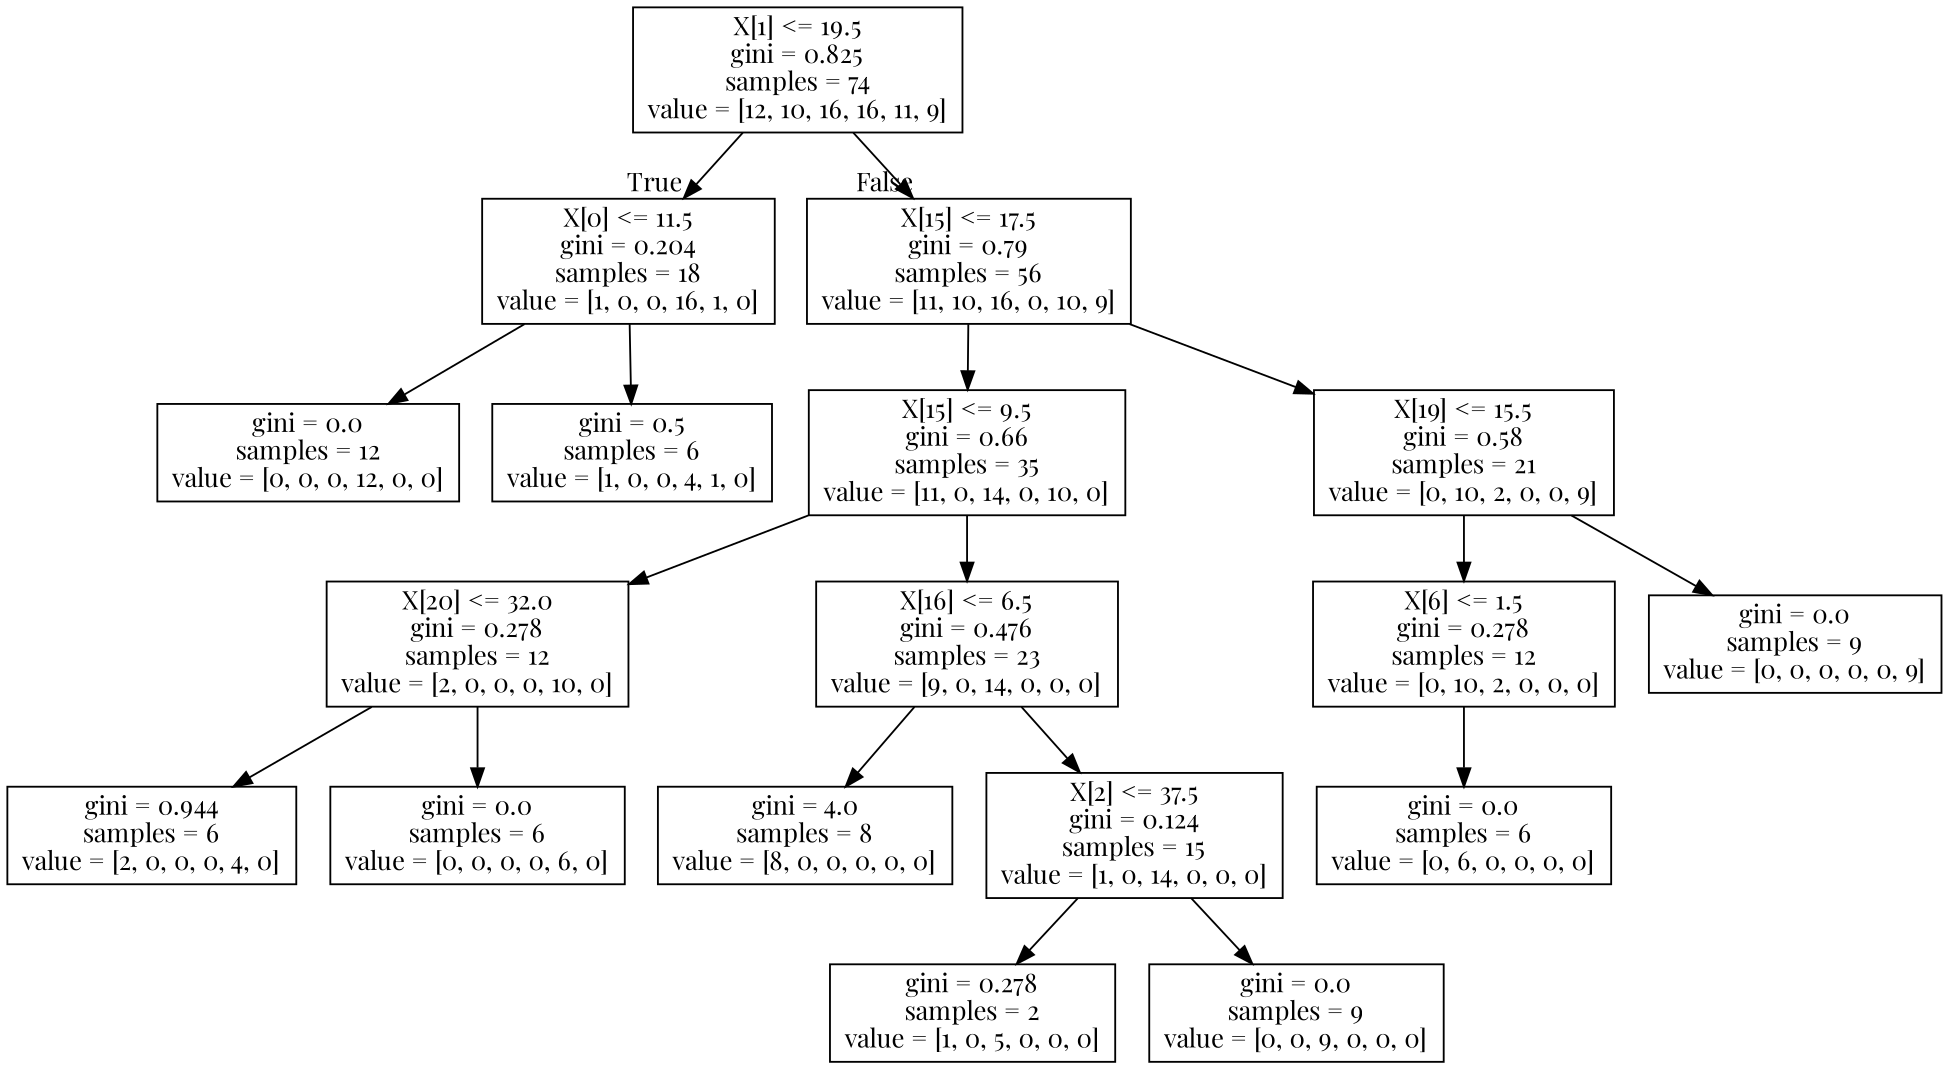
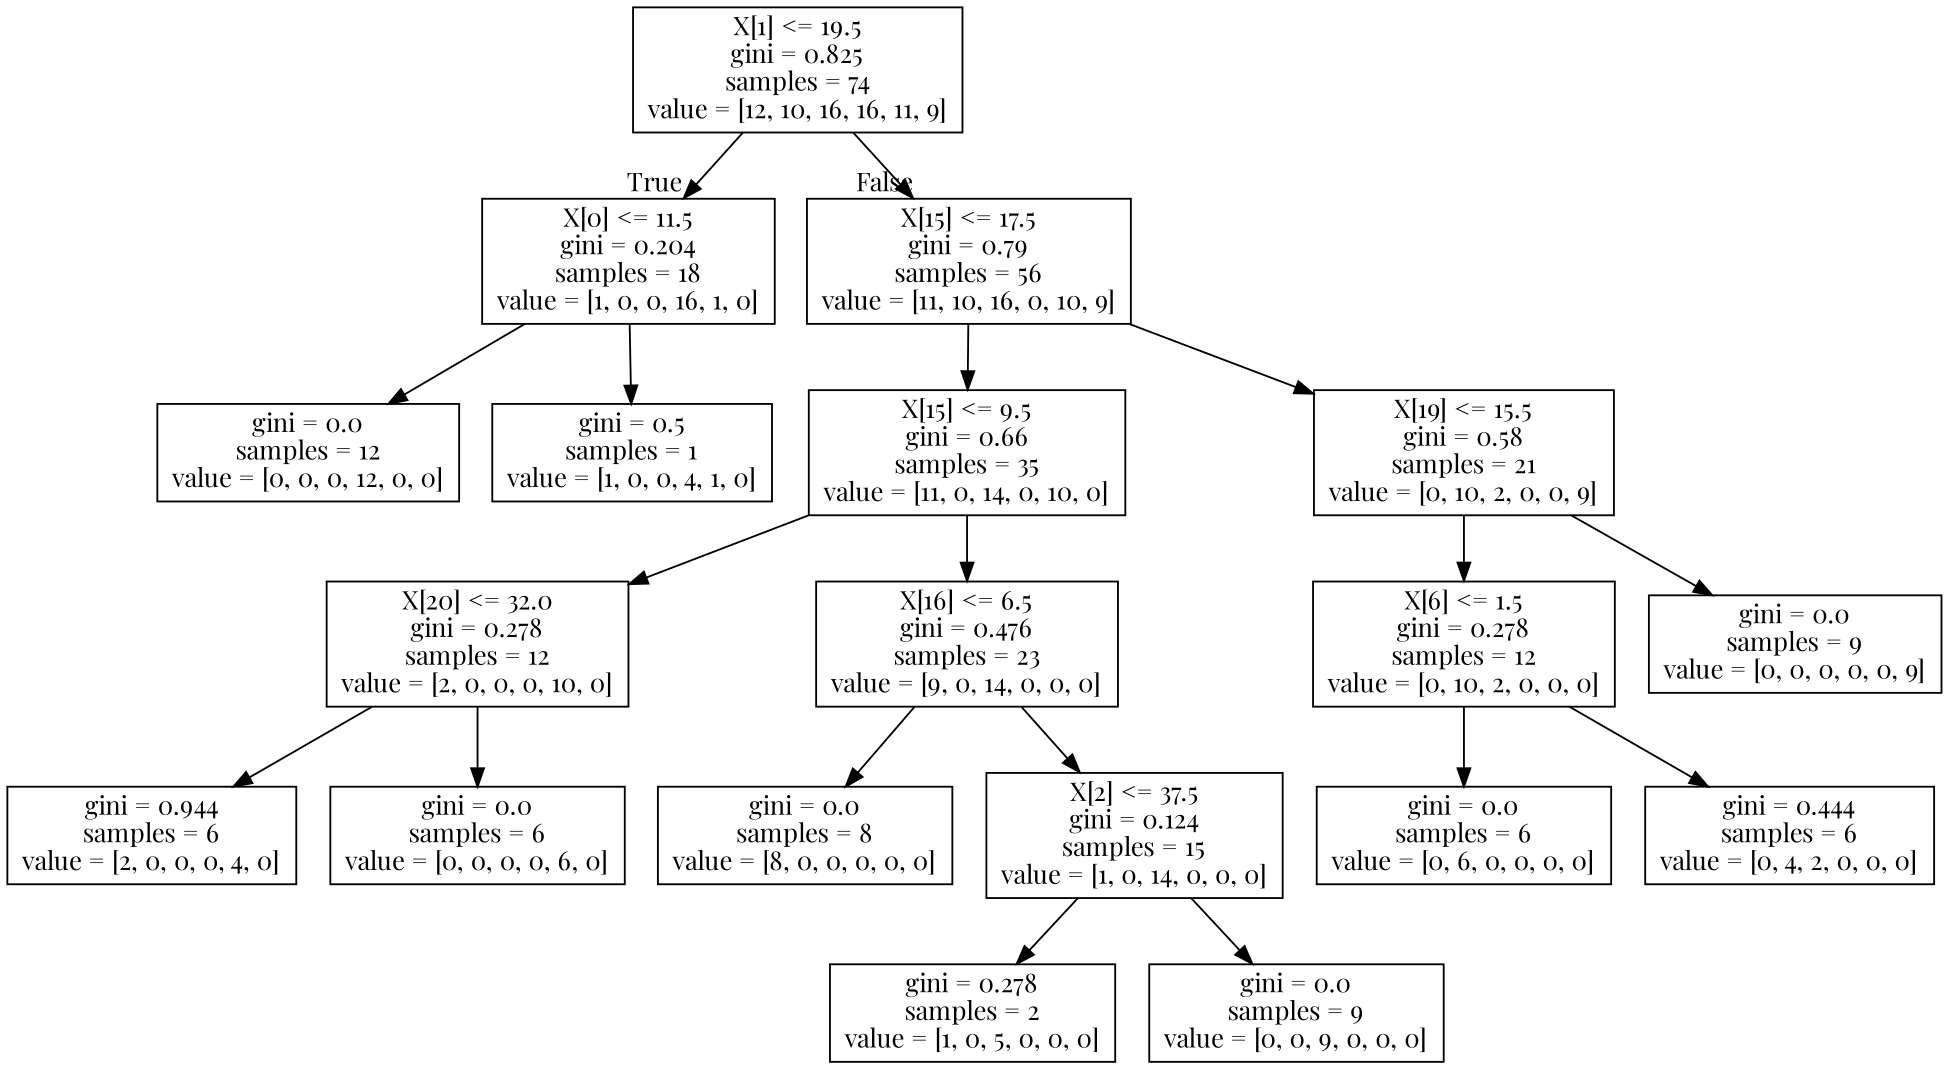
(632, 453) -> (632, 453)
(805, 835) -> (805, 835)
none -> (1790, 835)
